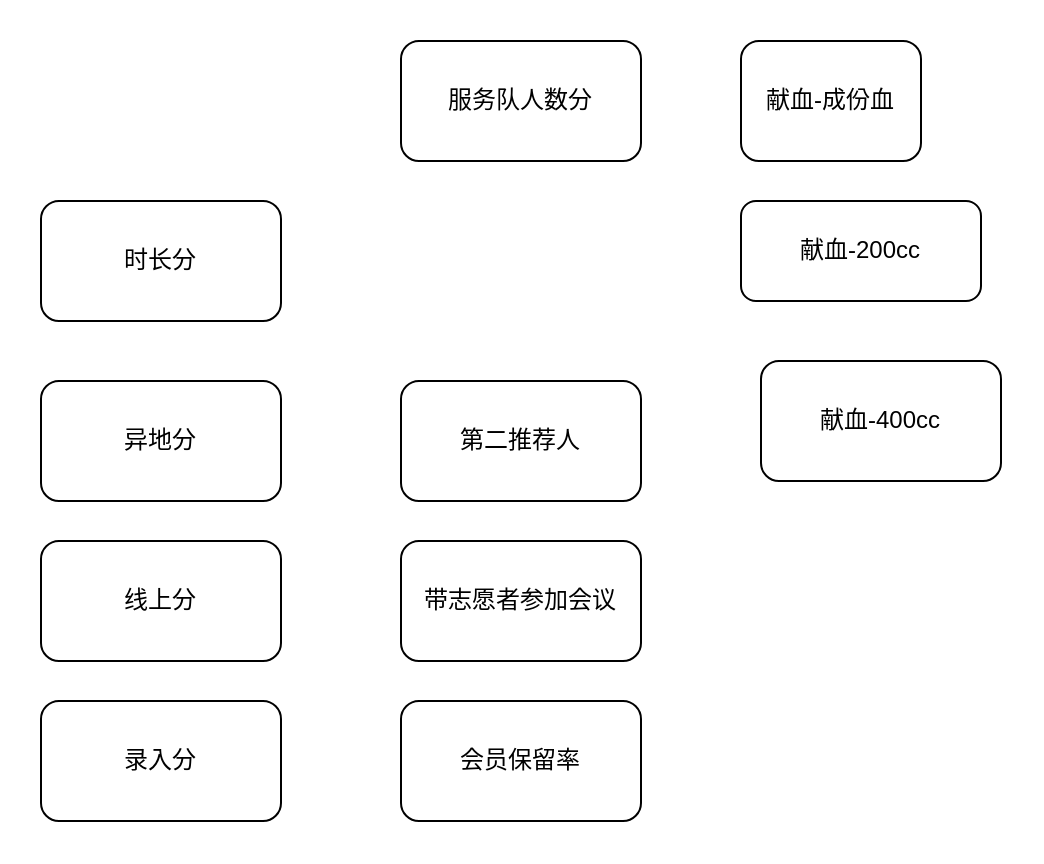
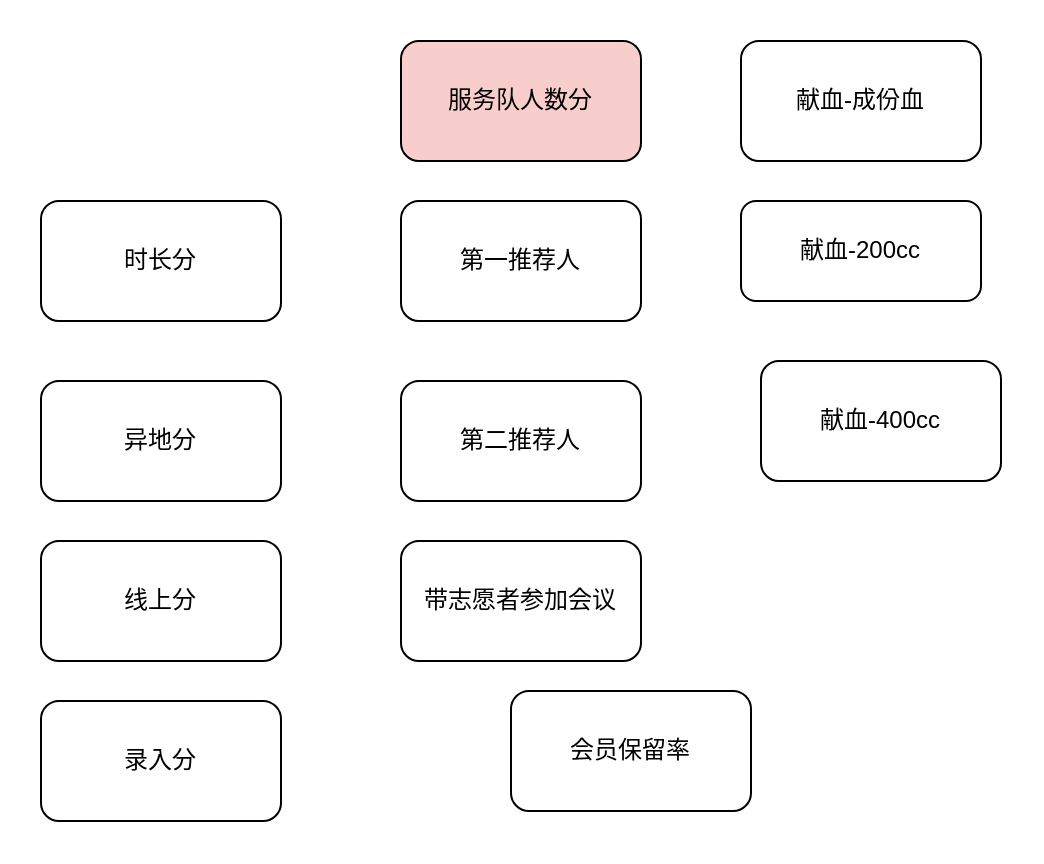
(521, 101) -> (521, 101)
(831, 101) -> (861, 101)
none -> (521, 261)
(521, 761) -> (631, 751)
